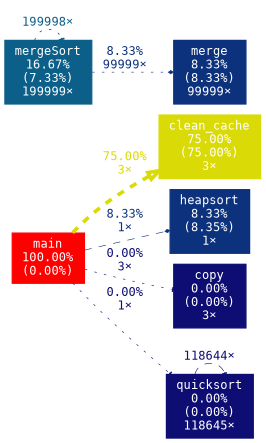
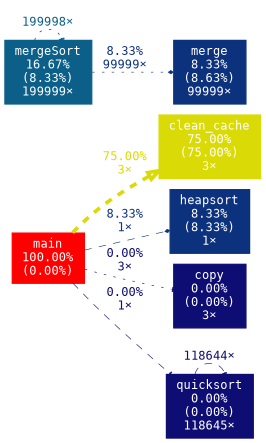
(48, 72) -> (48, 72)
(210, 72) -> (210, 72)
(210, 221) -> (210, 221)
(120, 329) -> (120, 329)
